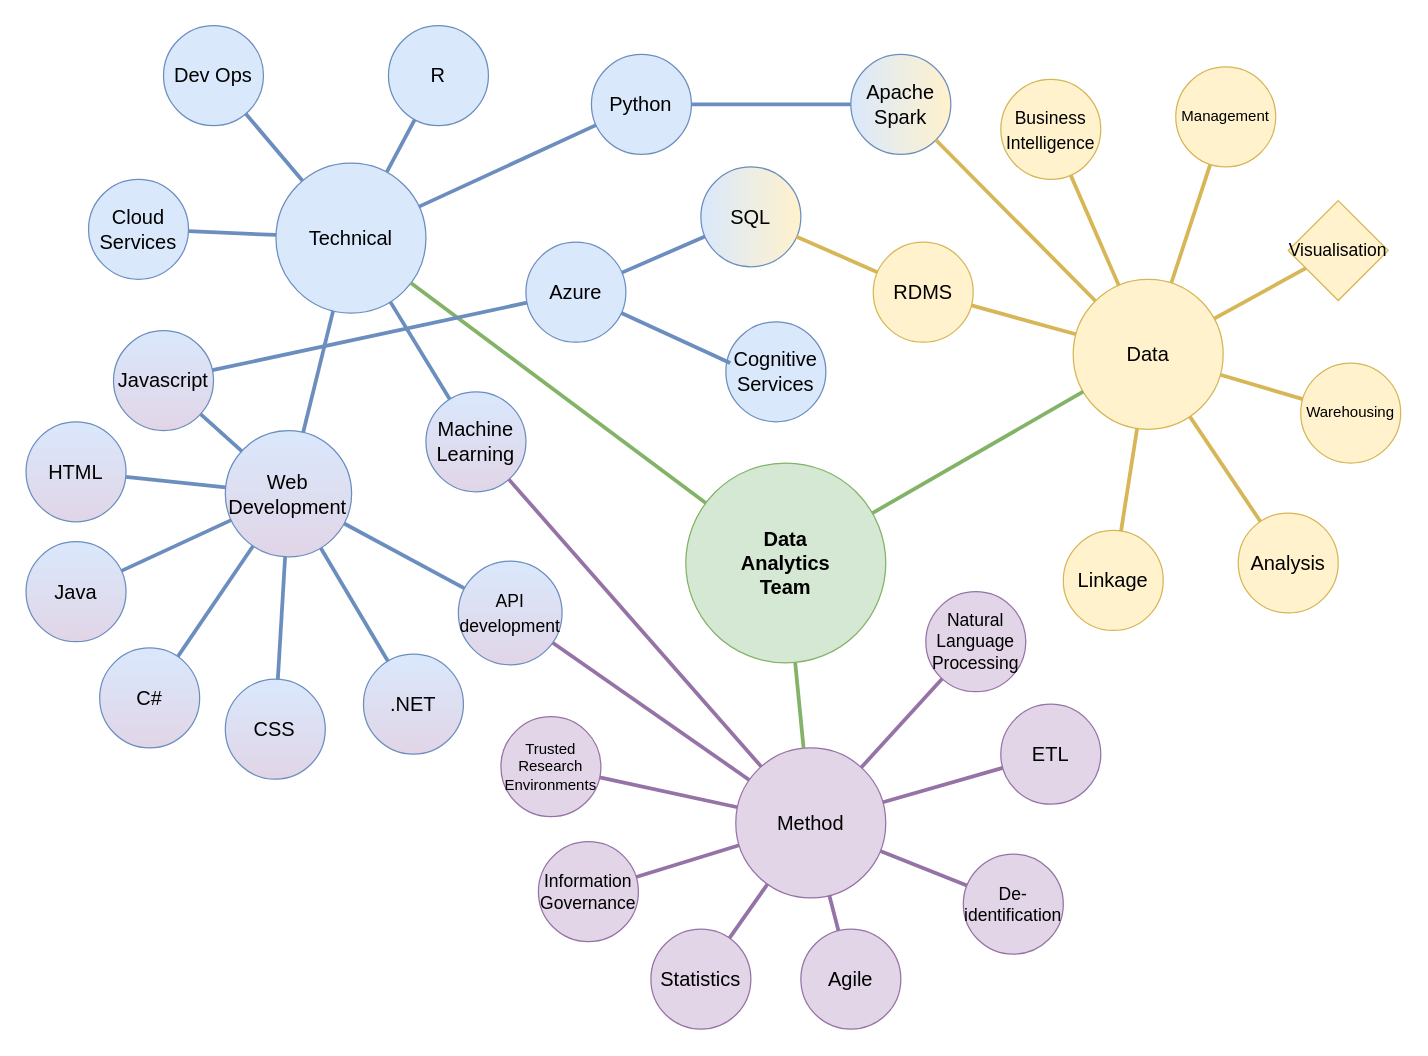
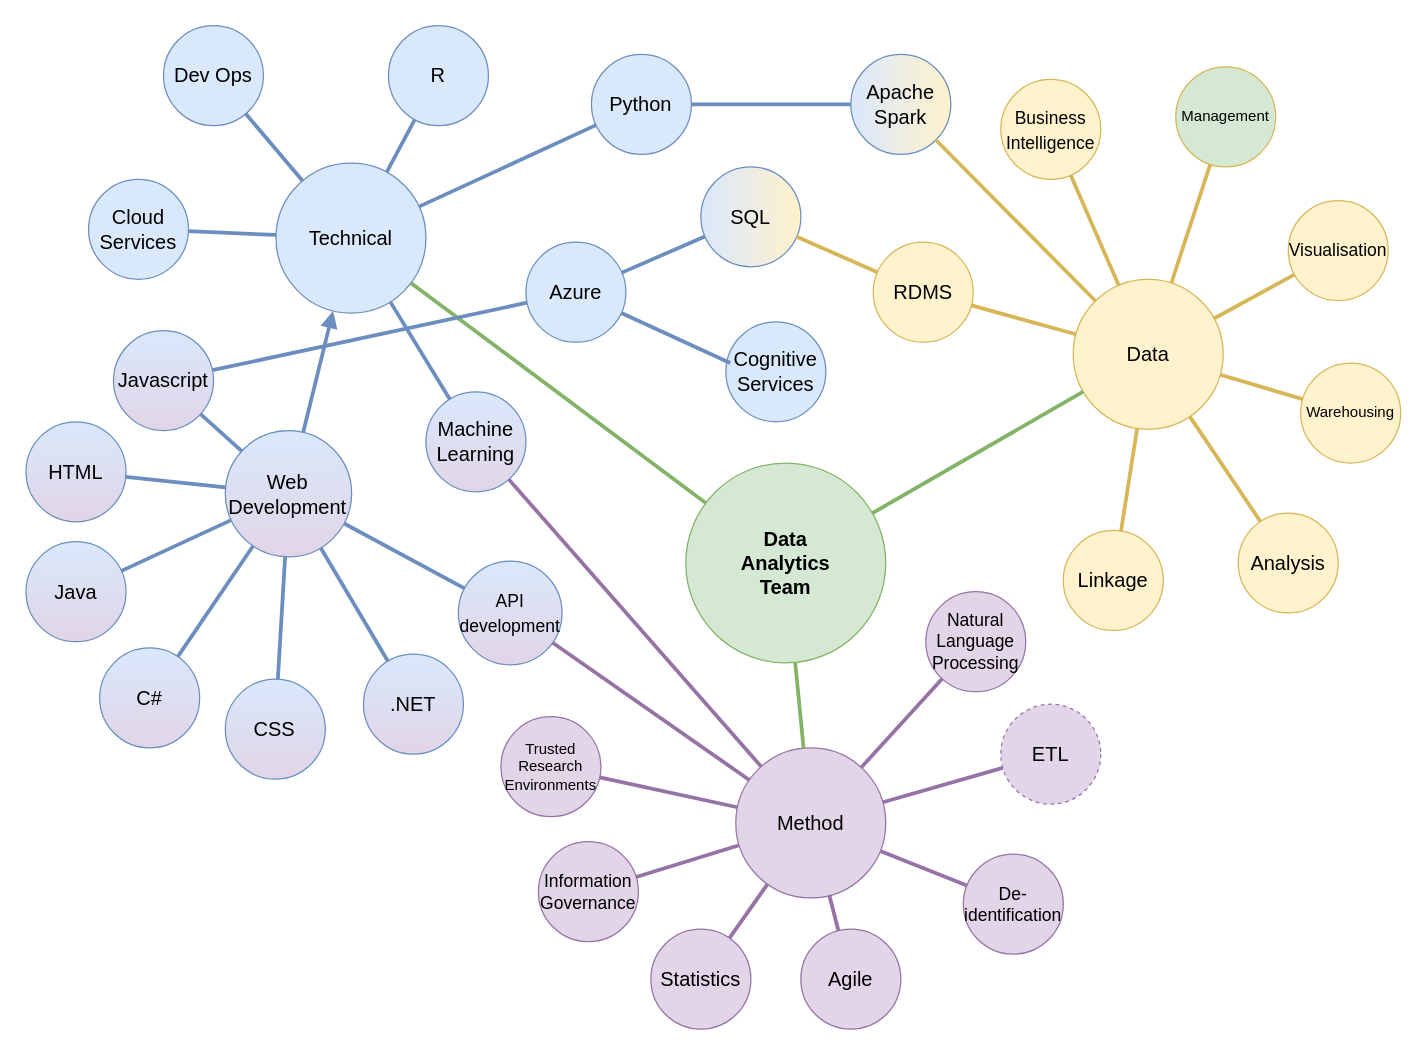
(1226, 117) -> (1226, 117)
(1338, 251) -> (1338, 251)
(331, 320) -> (329, 327)
(1051, 754) -> (1051, 754)
